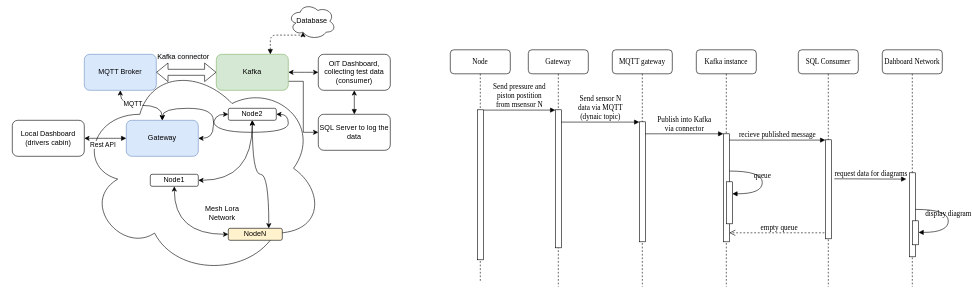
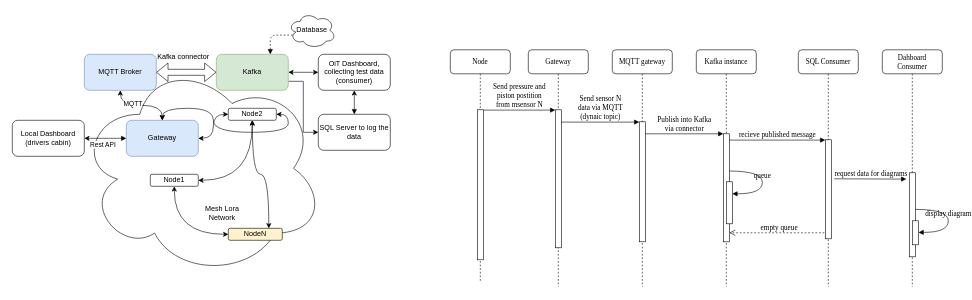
(312, 21) -> (312, 30)
(912, 62) -> (912, 62)
